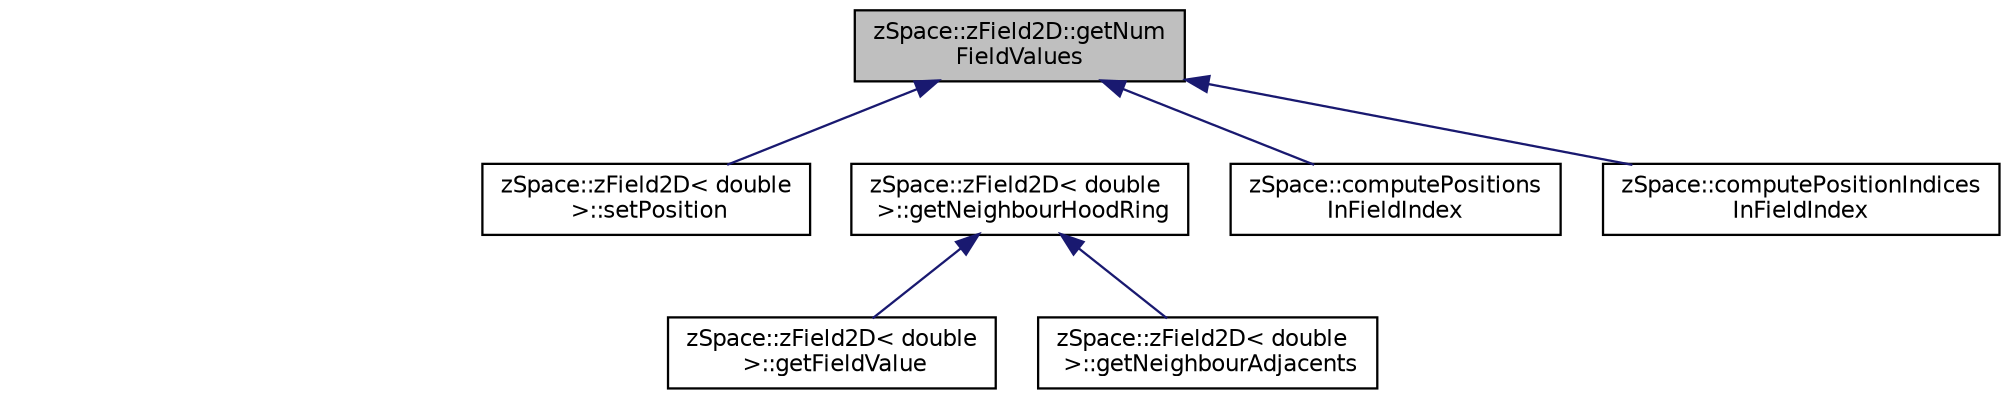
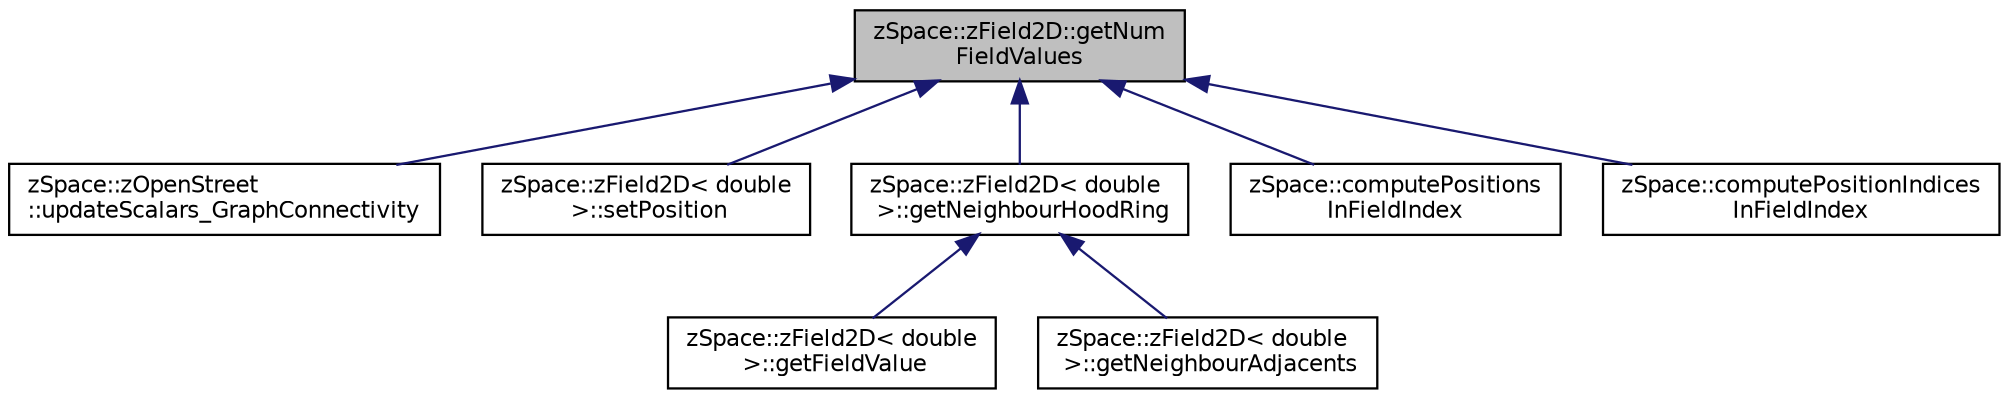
none -> (1020, 134)
none -> (225, 199)
